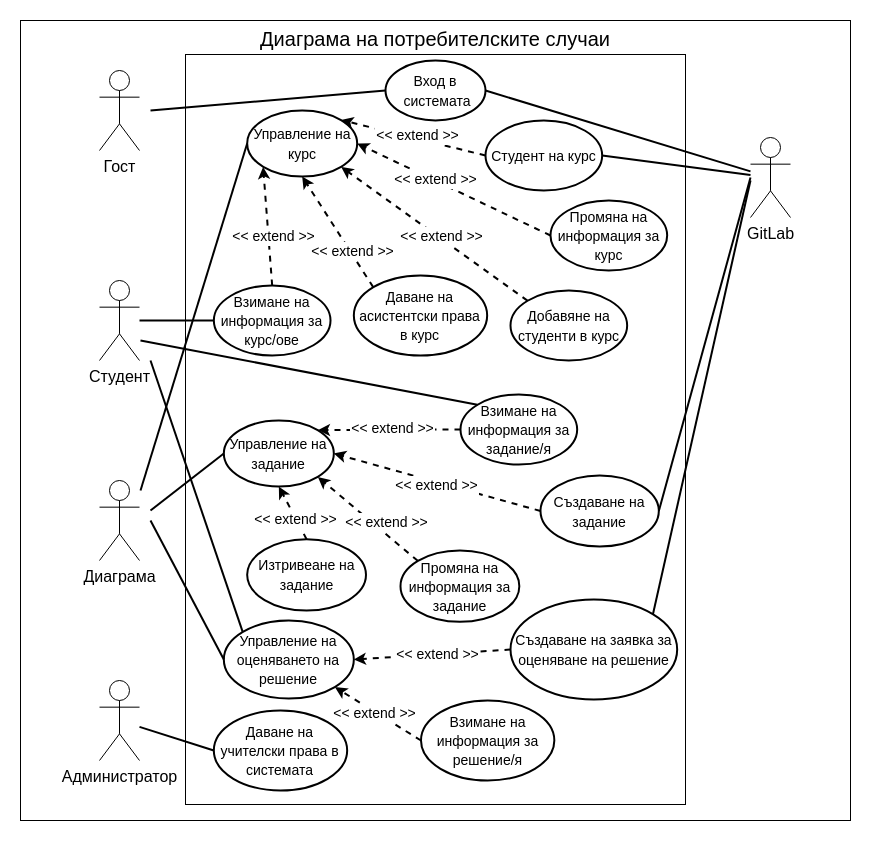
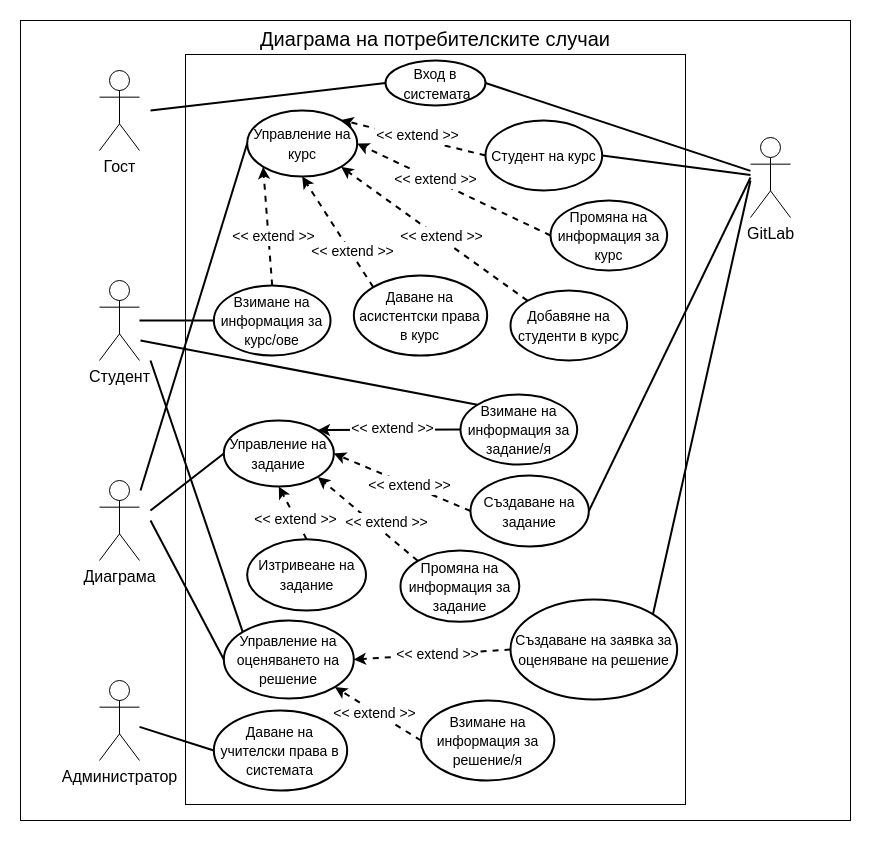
(436, 91) -> (436, 83)
(446, 430) -> (446, 430)
(600, 511) -> (530, 511)
